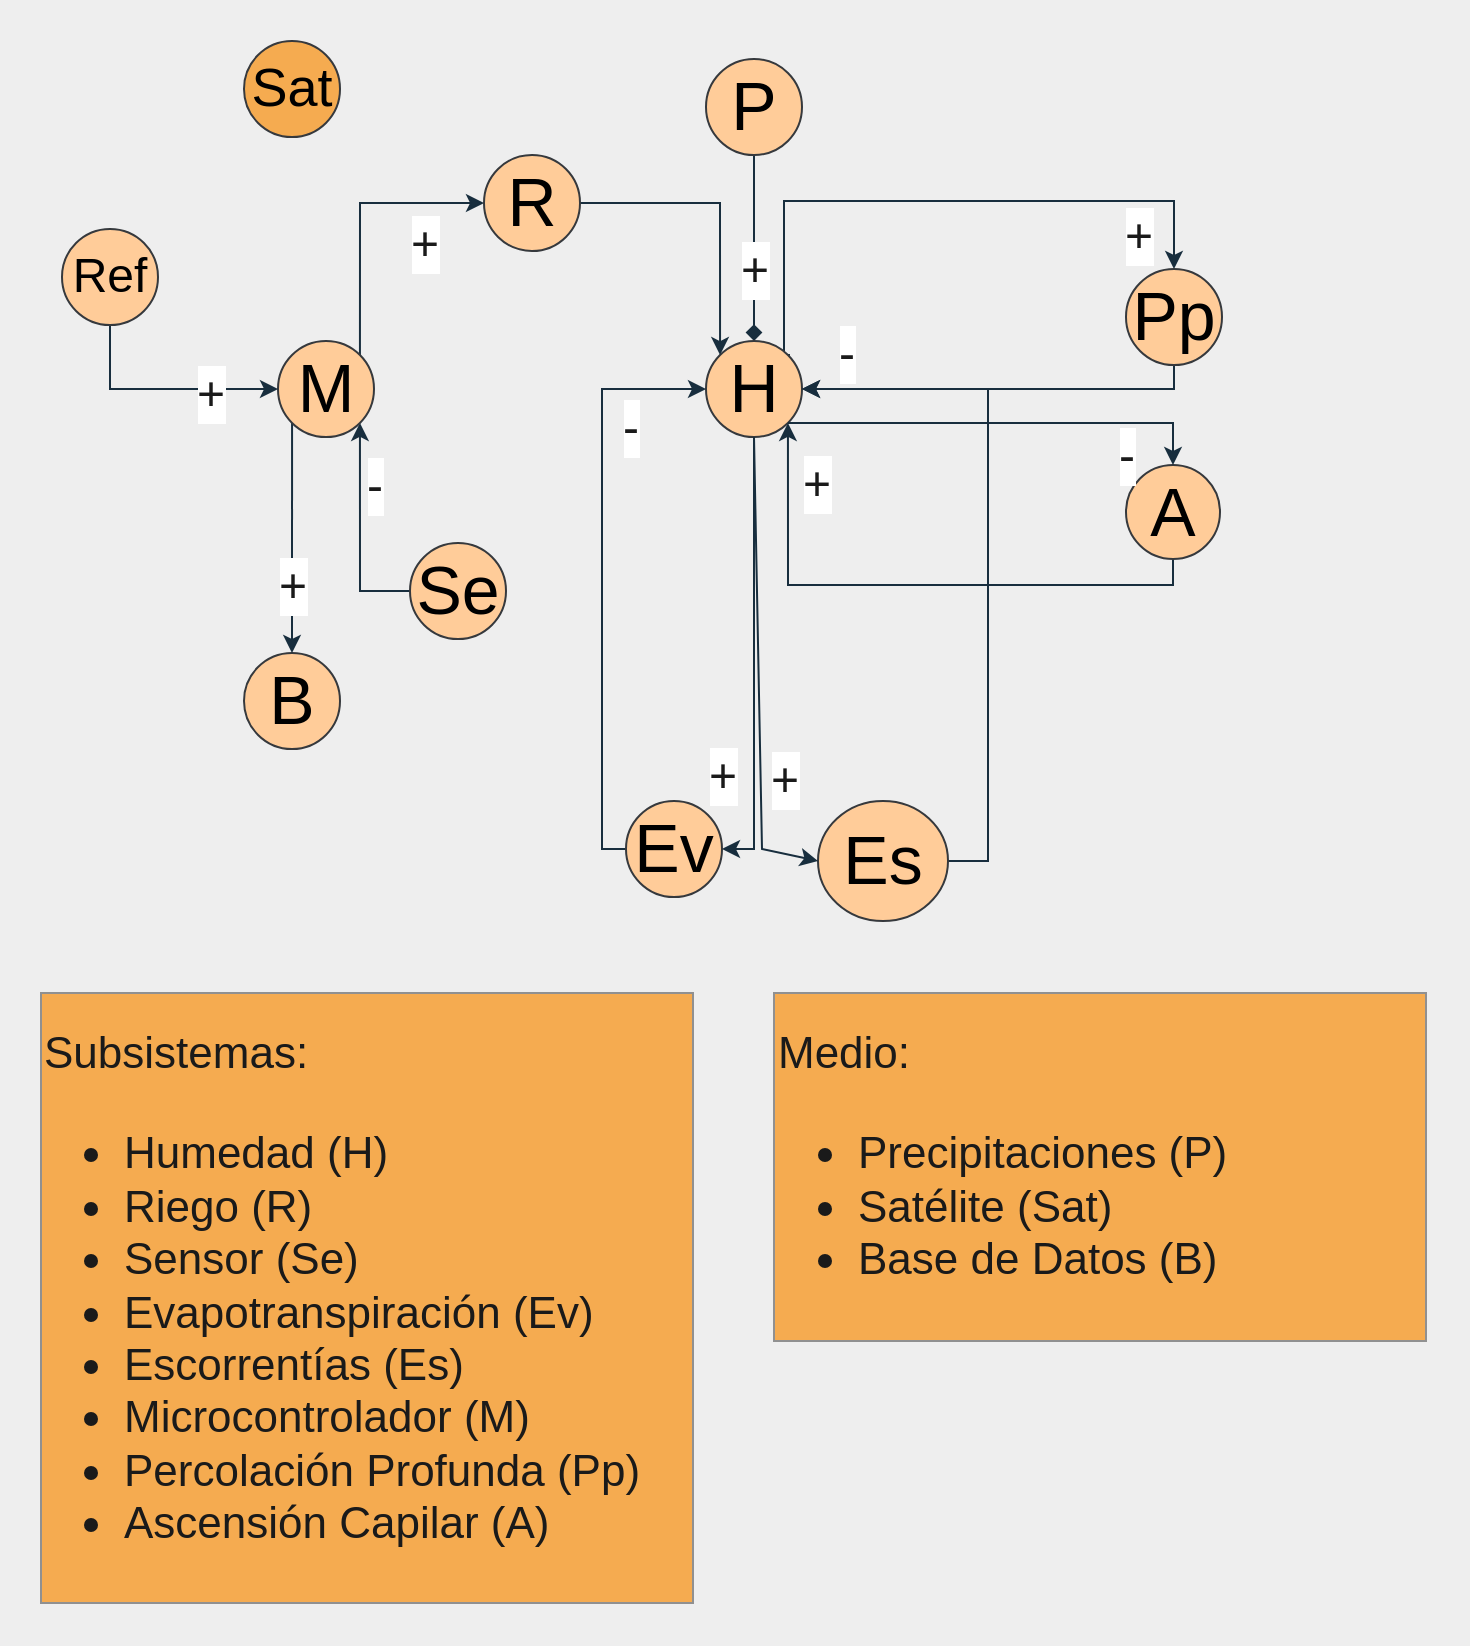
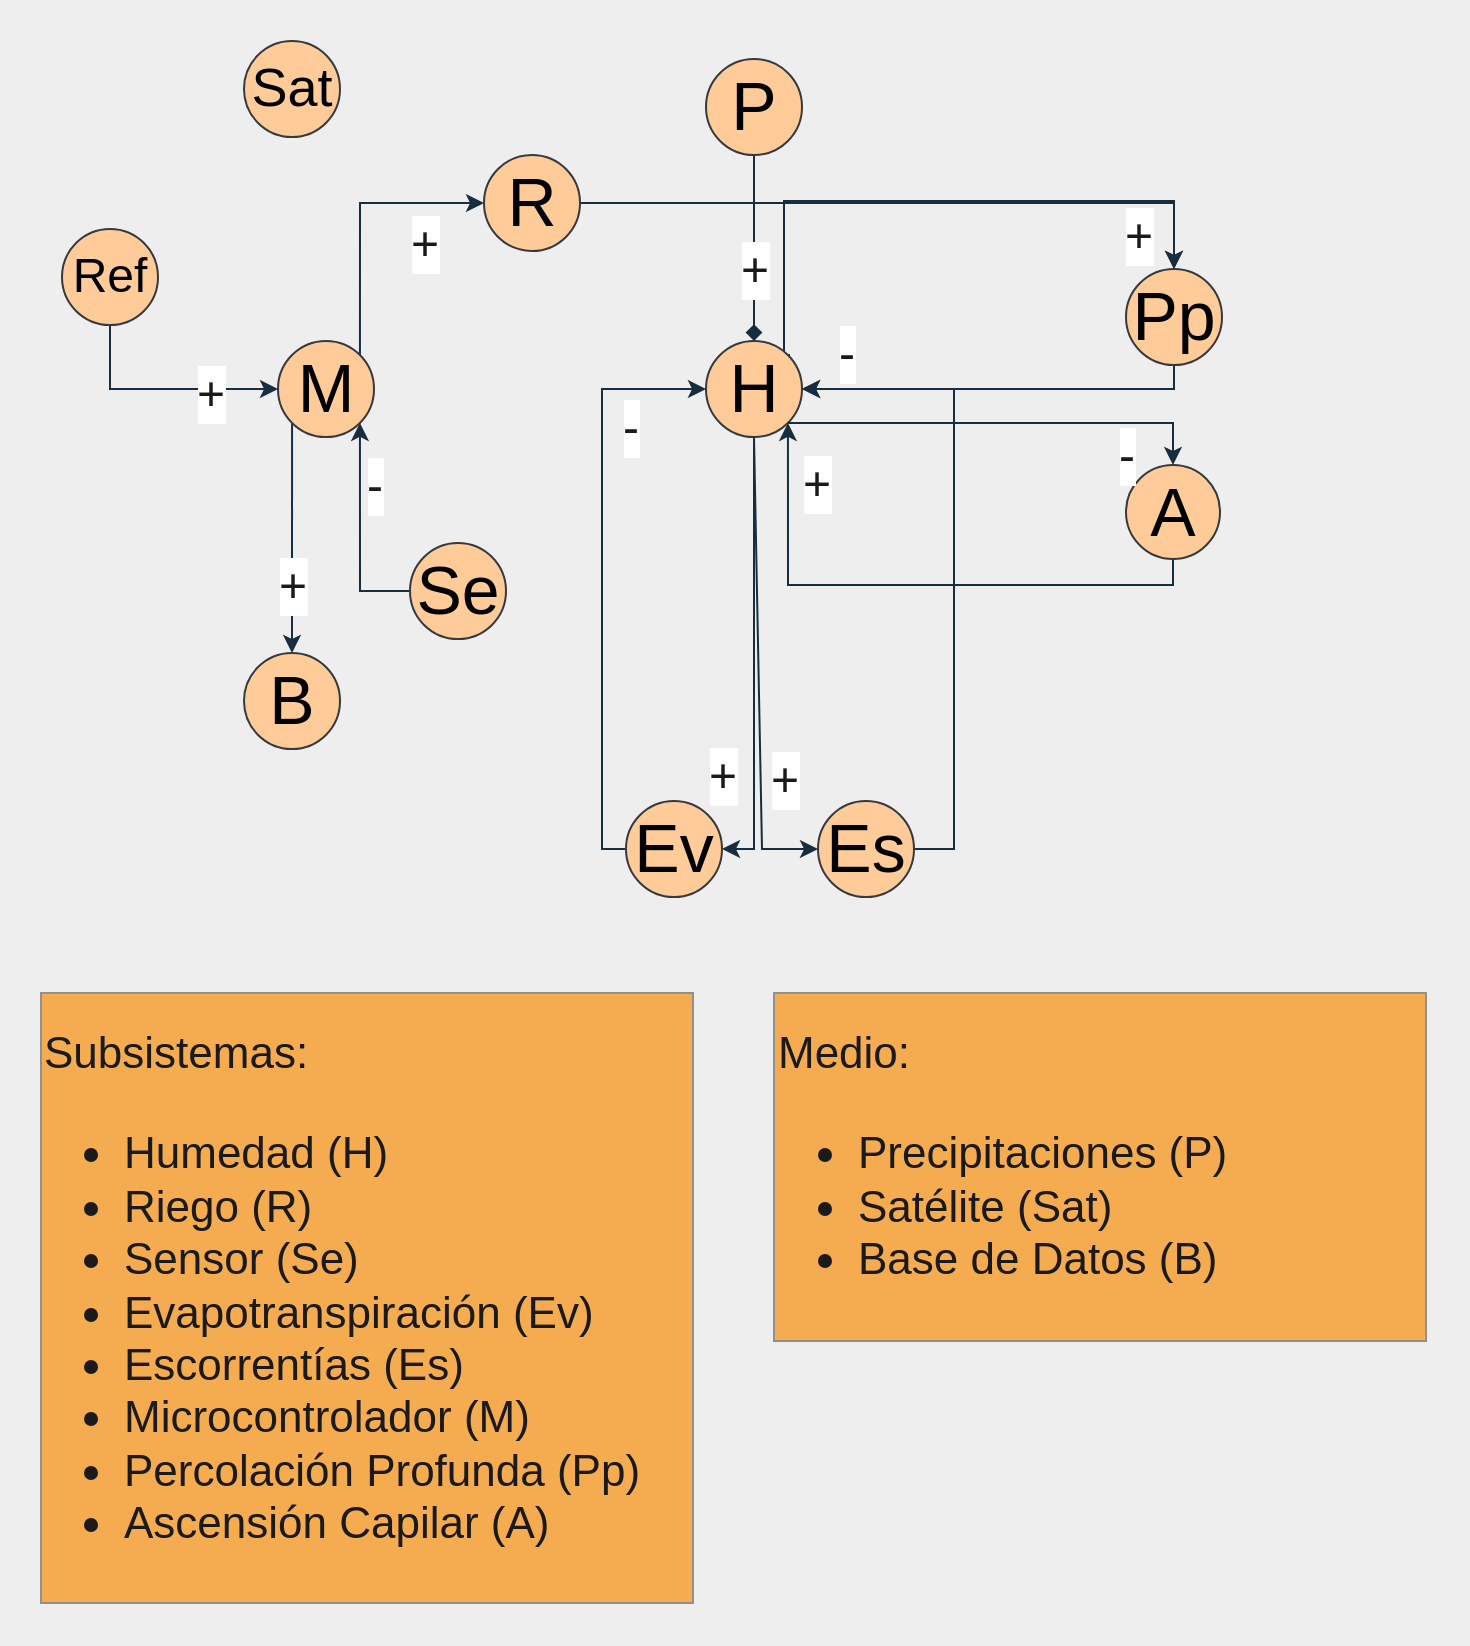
(292, 89) -> (292, 89)
(720, 271) -> (748, 203)
(883, 861) -> (866, 849)
